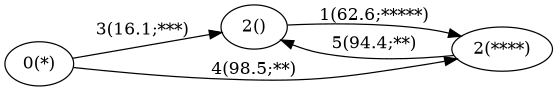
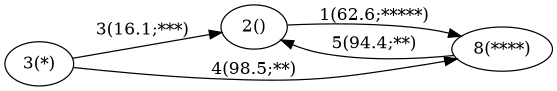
(502, 49) -> (502, 49)
(39, 64) -> (39, 64)
